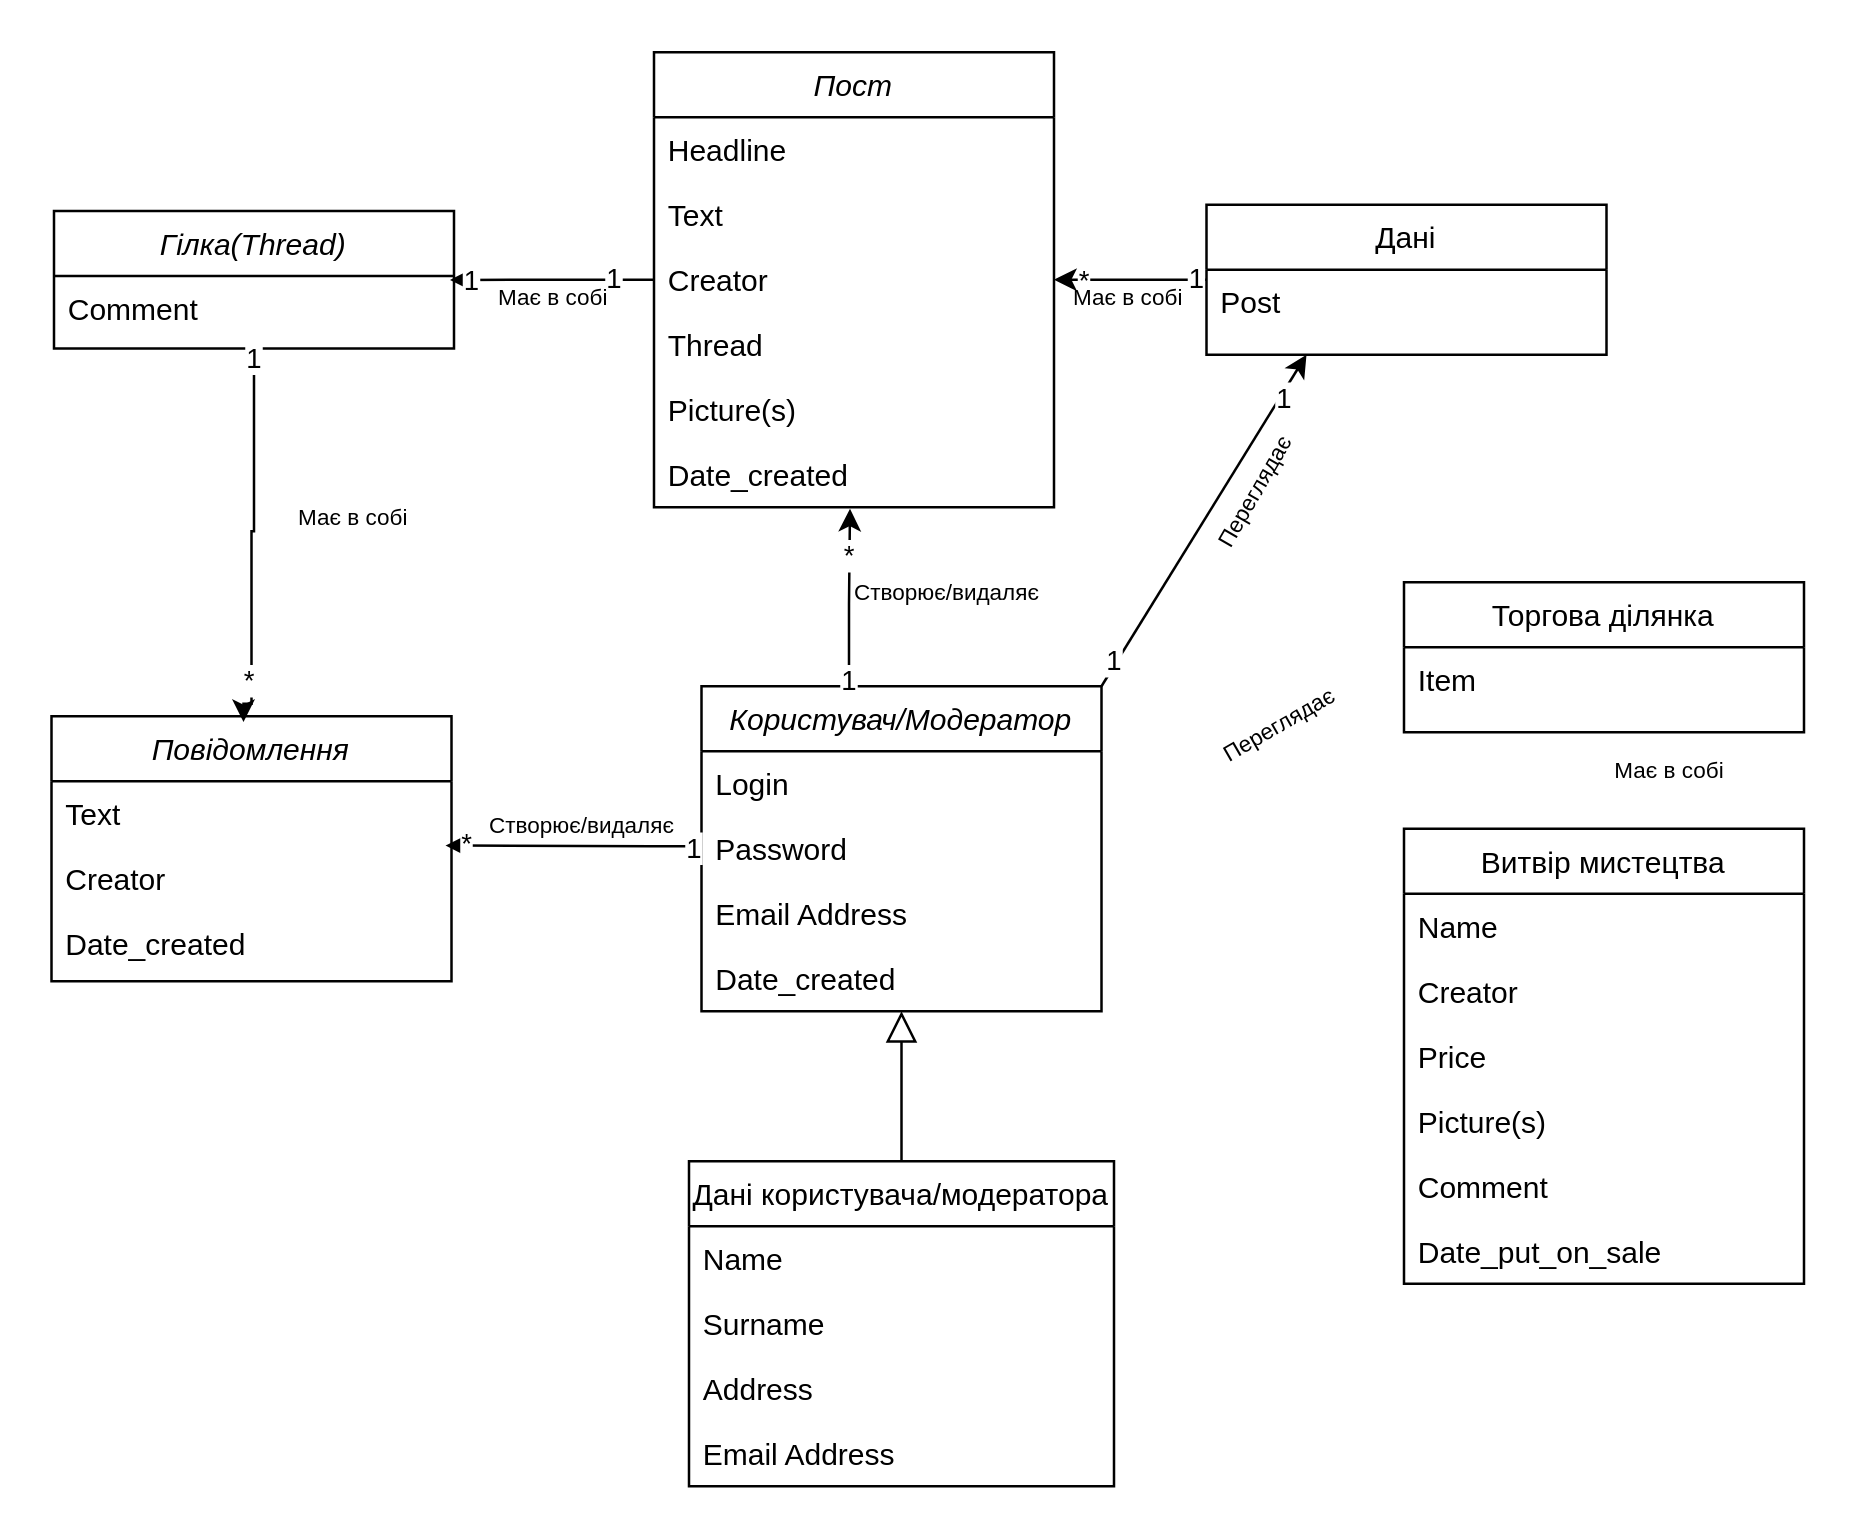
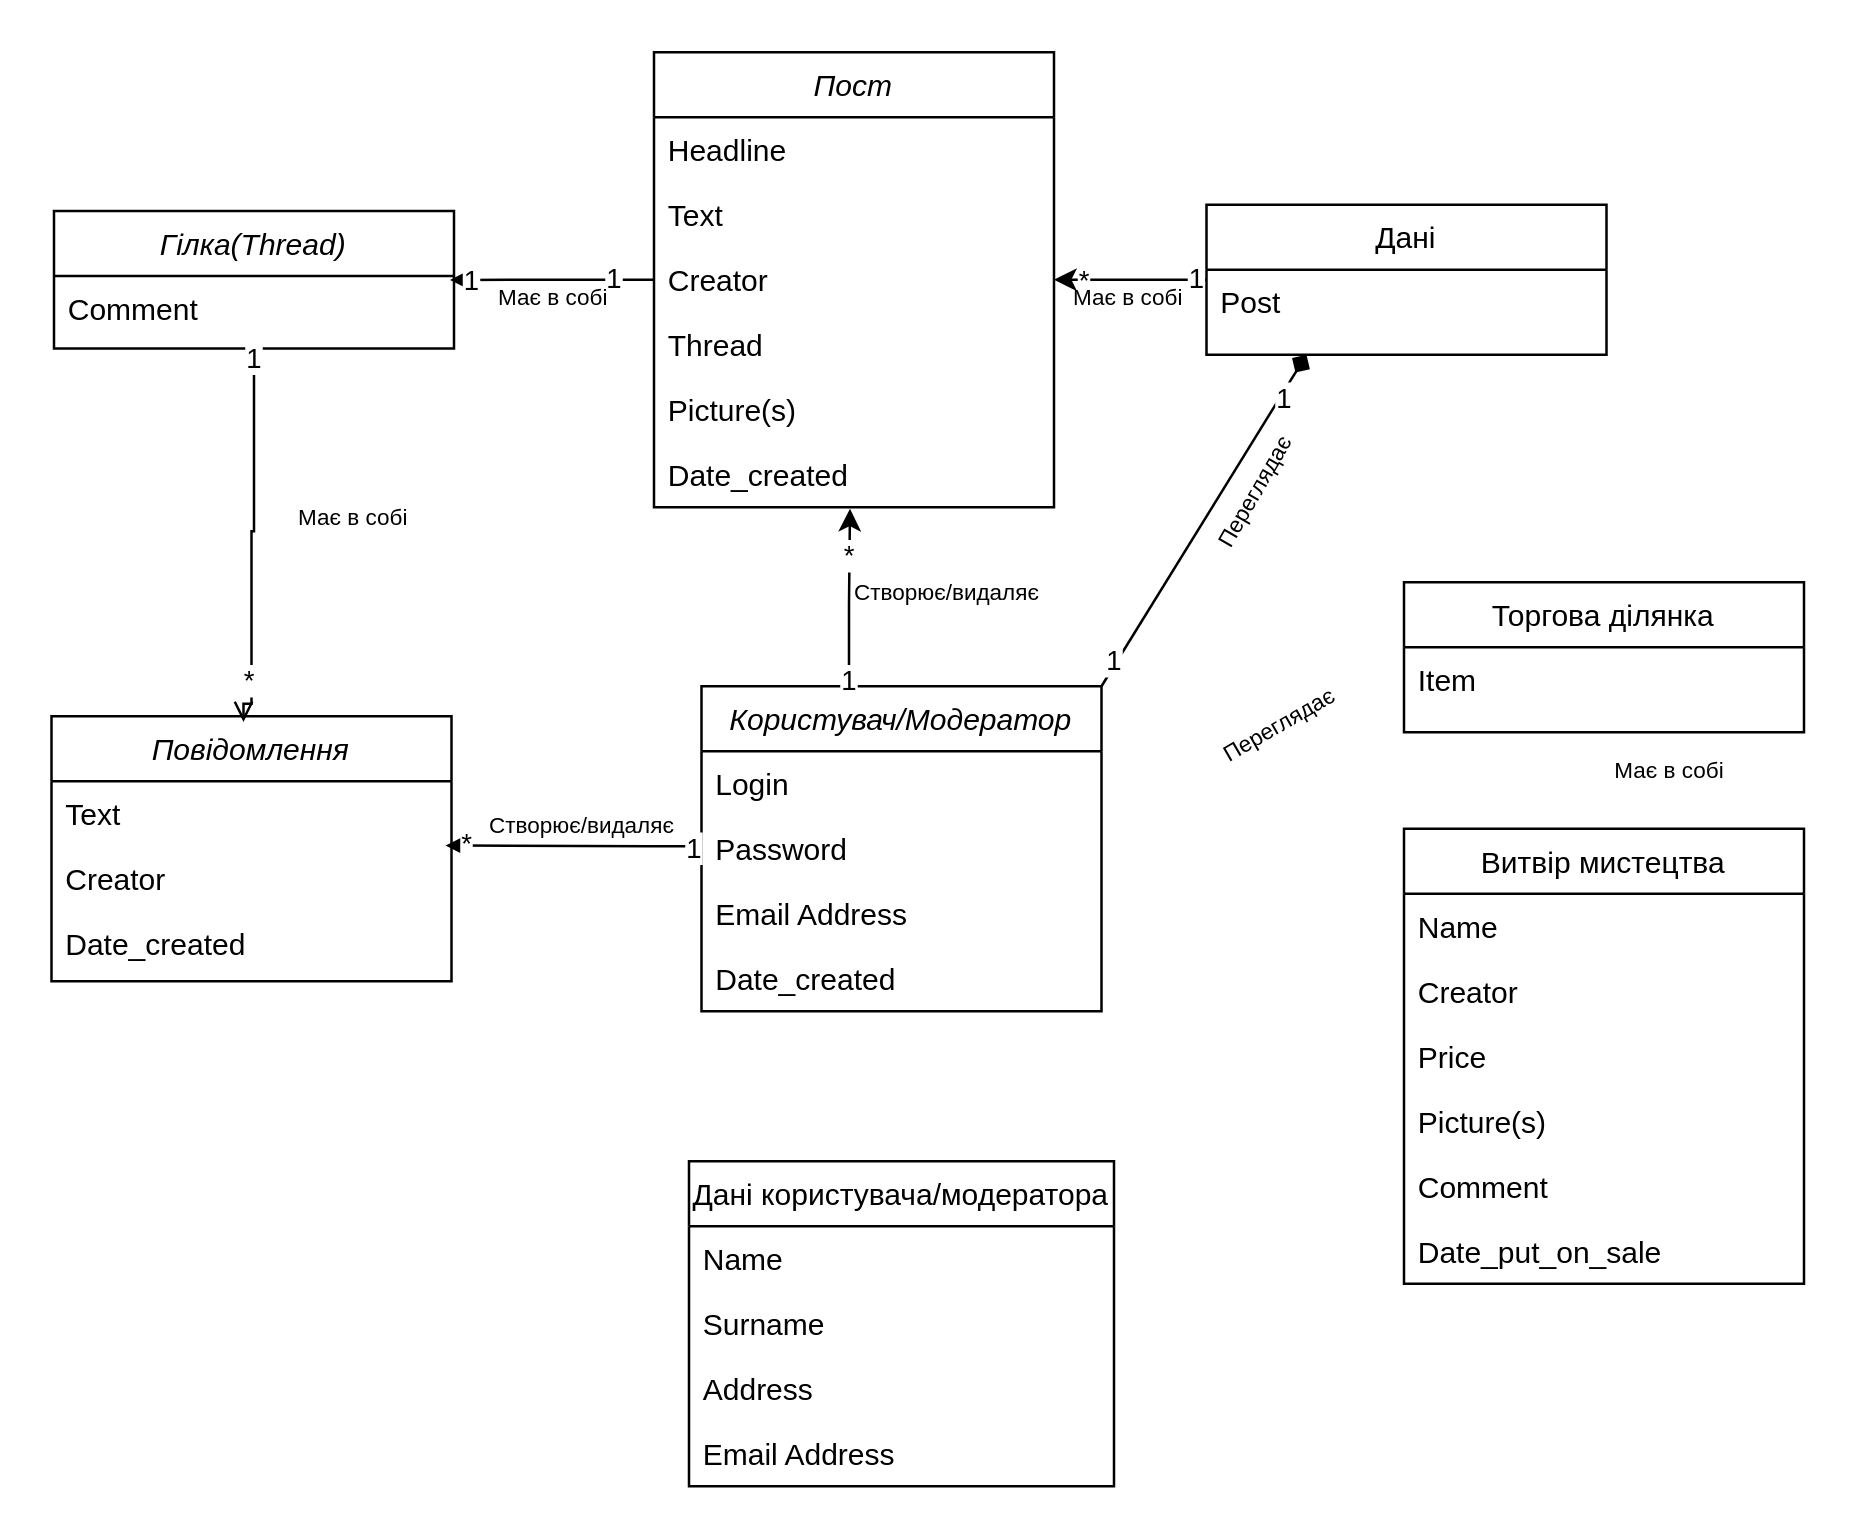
(1296, 371) -> (1296, 372)
(249, 704) -> (245, 704)
(901, 1102) -> none
